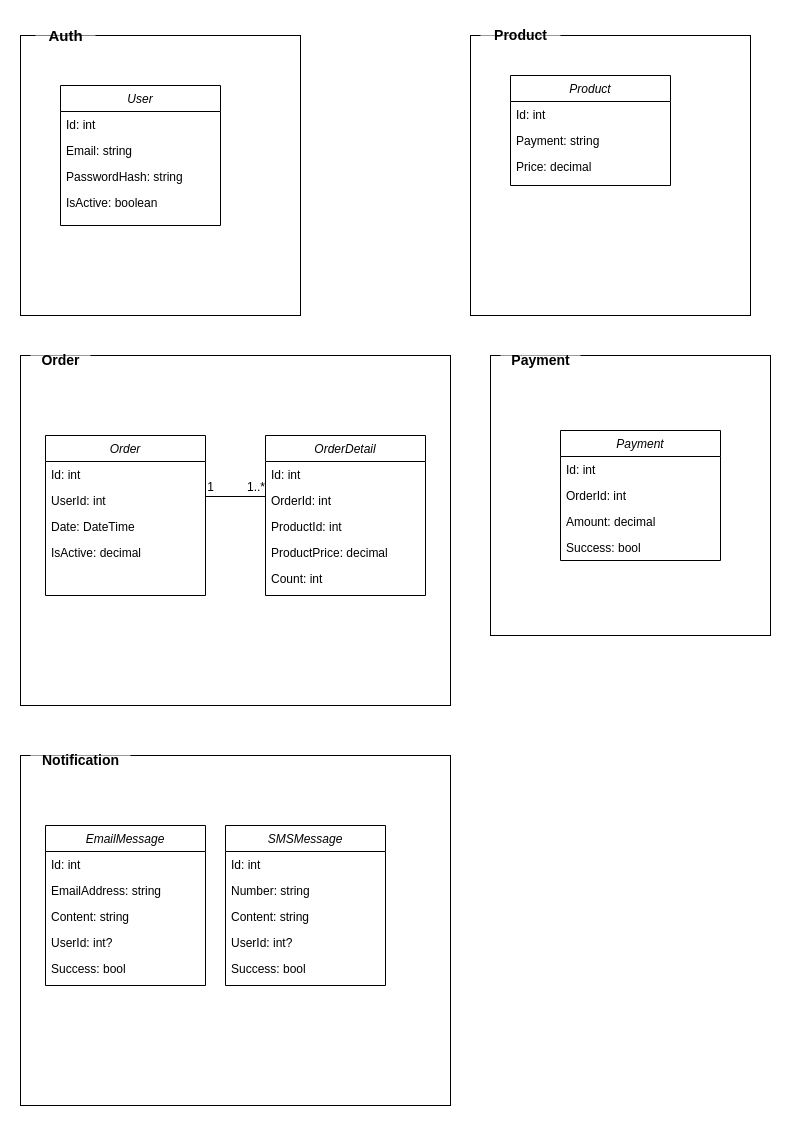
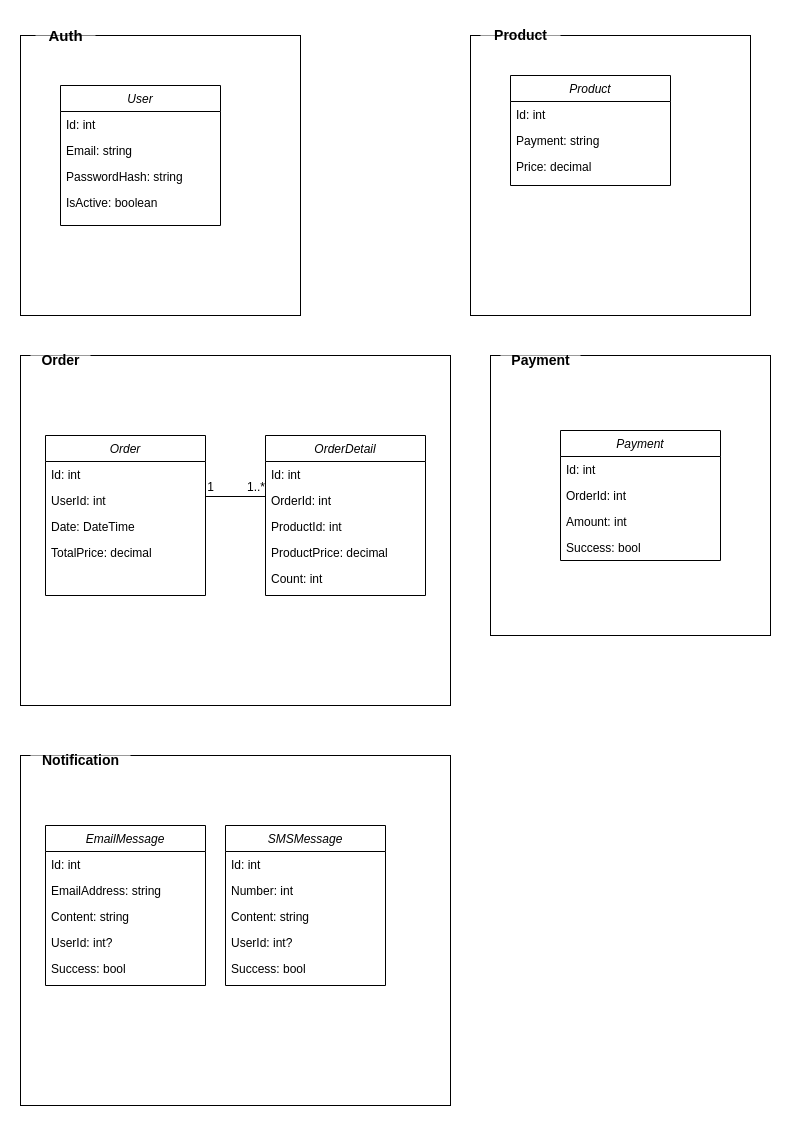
(610, 522) -> (598, 522)
(100, 553) -> (105, 553)
(273, 891) -> (263, 891)
